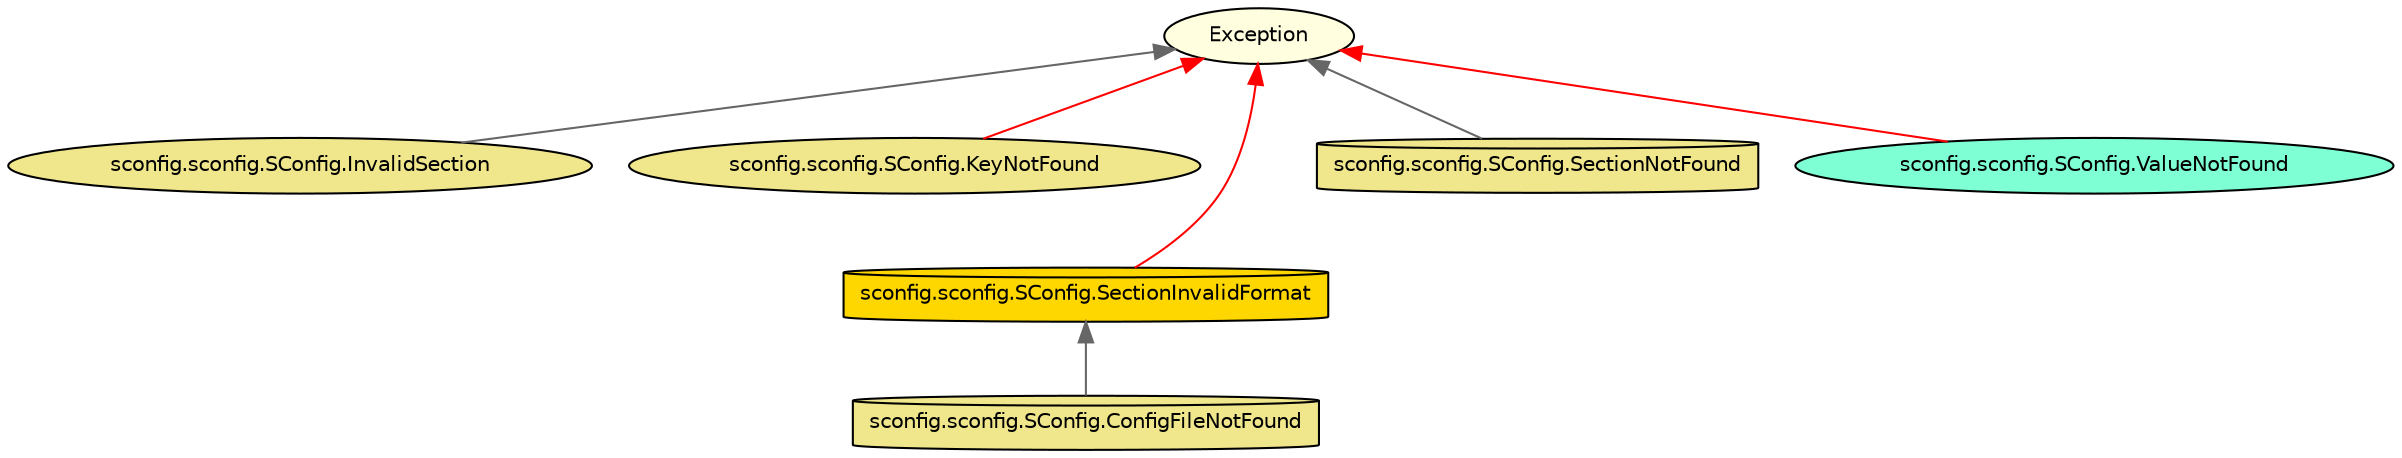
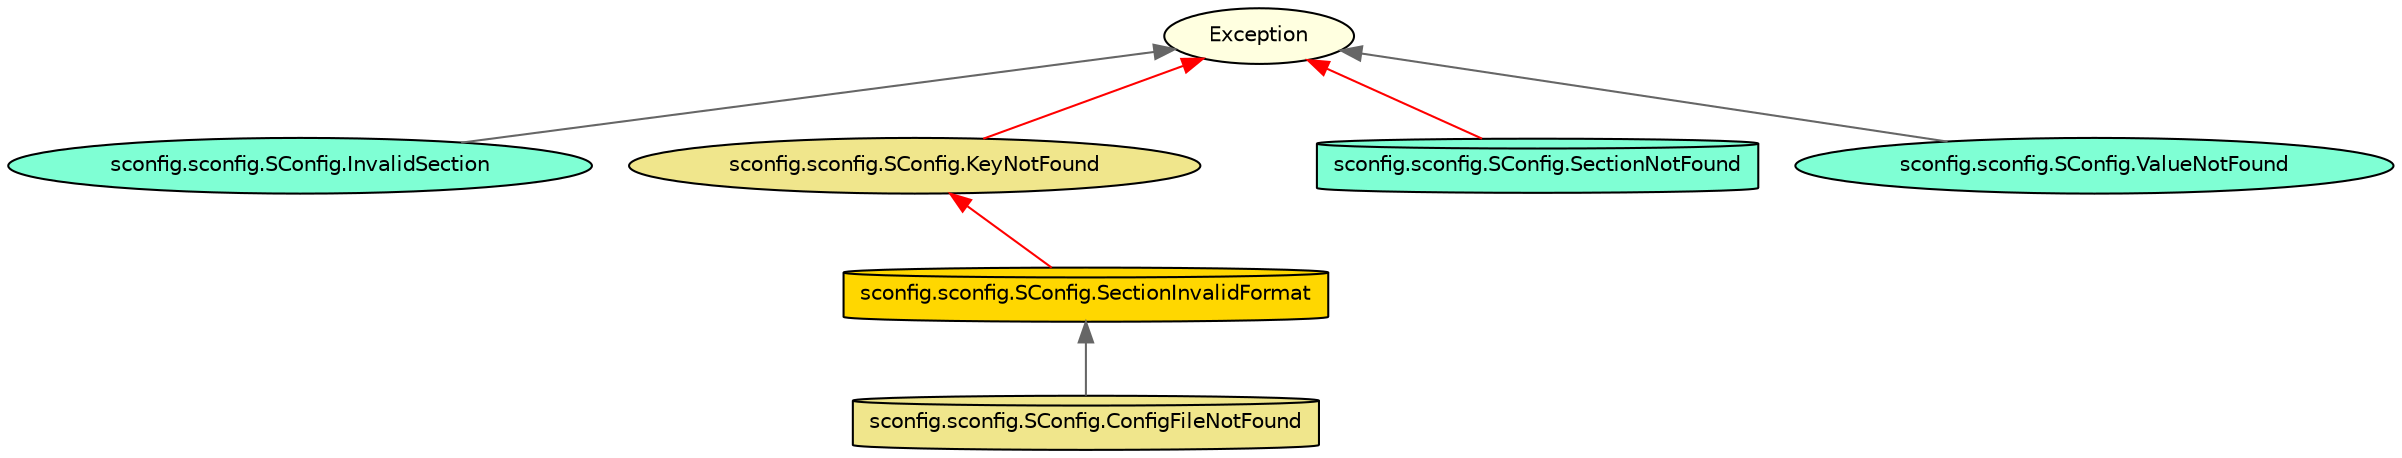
(1655, 98) -> (1655, 98)
(1405, 104) -> (1405, 104)
(300, 166) -> (300, 166)
(1538, 166) -> (1538, 166)
(1220, 193) -> (1009, 237)
